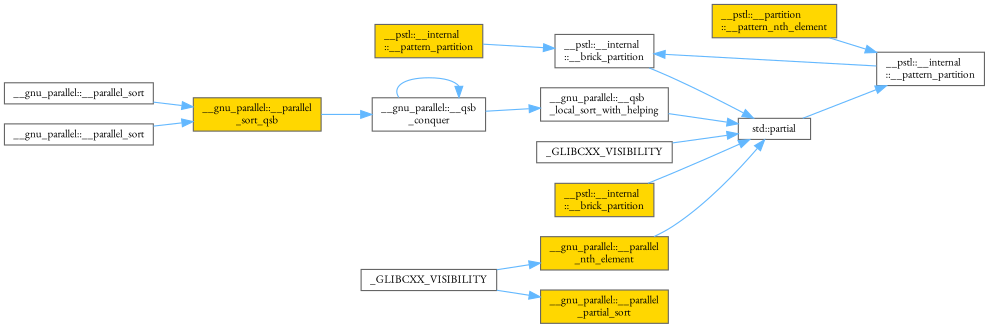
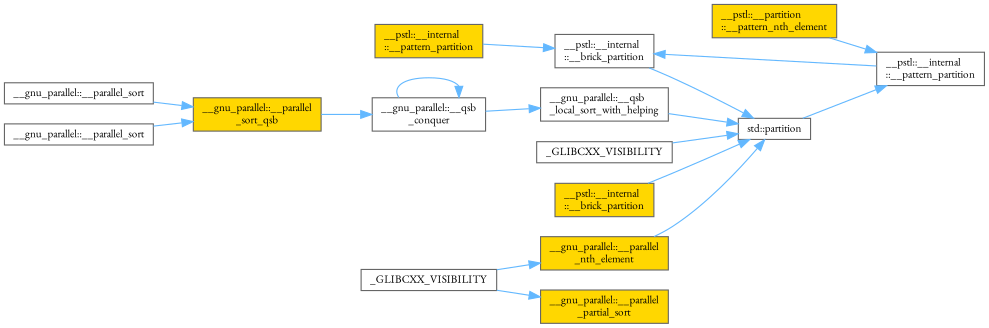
(774, 129) -> (774, 129)
